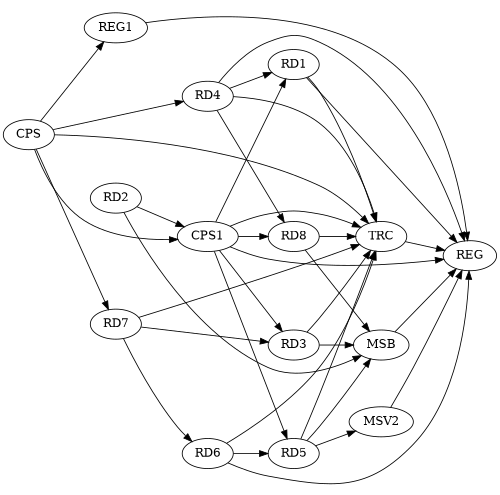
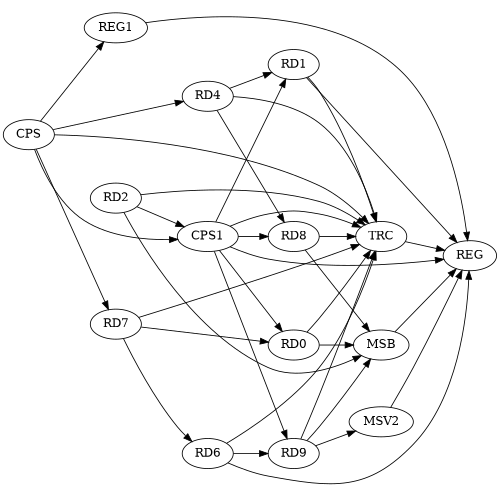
(371, 78) -> none
none -> (252, 191)
(294, 345) -> (294, 345)
(294, 454) -> (294, 454)
